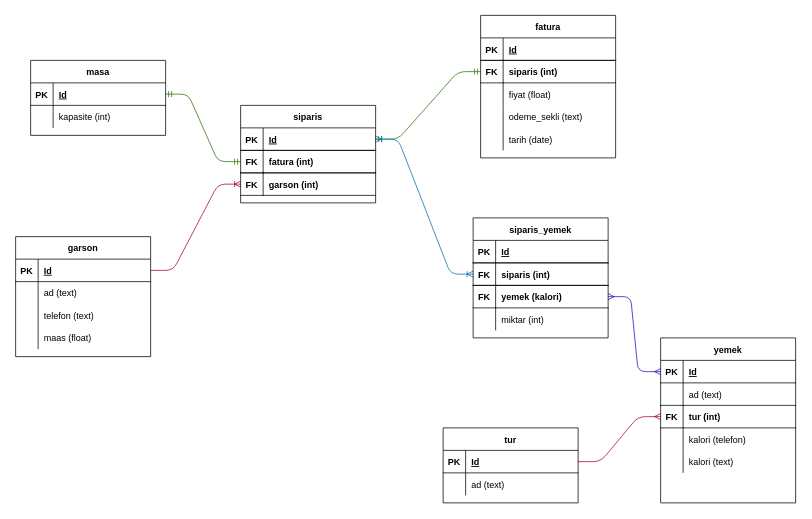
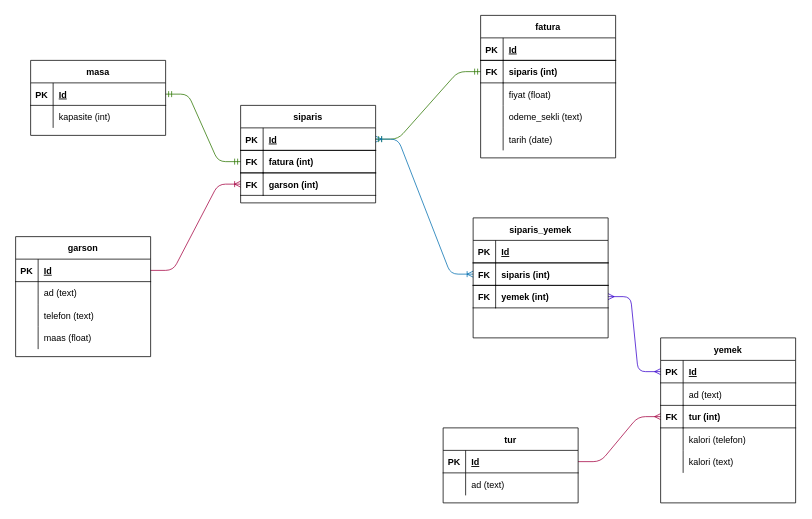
(533, 297) -> (526, 297)
(552, 319) -> none
